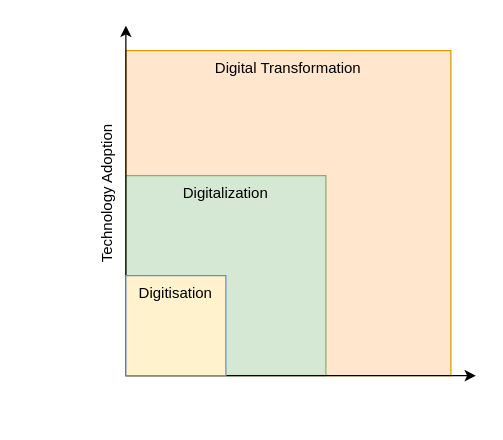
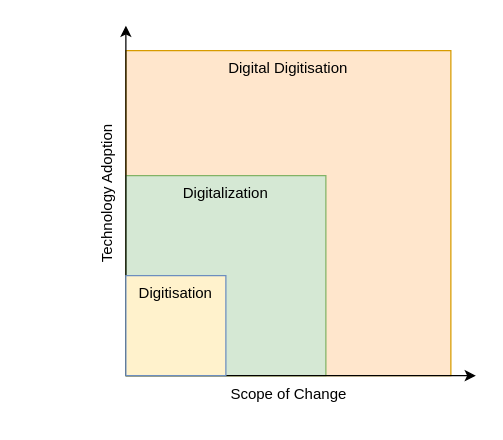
(288, 68) -> (288, 68)
none -> (288, 394)
